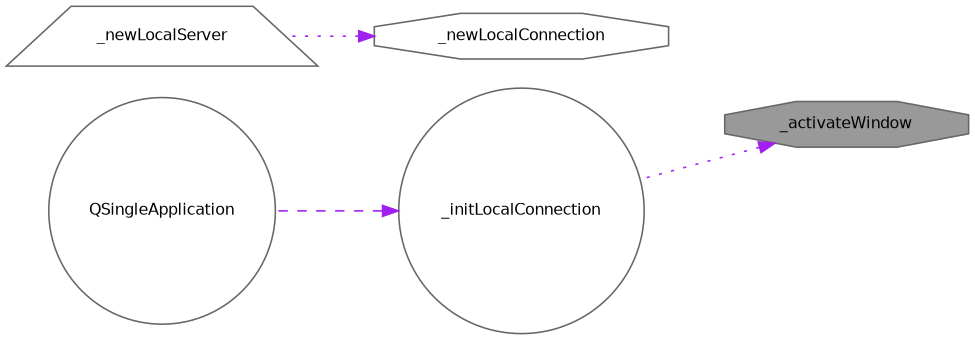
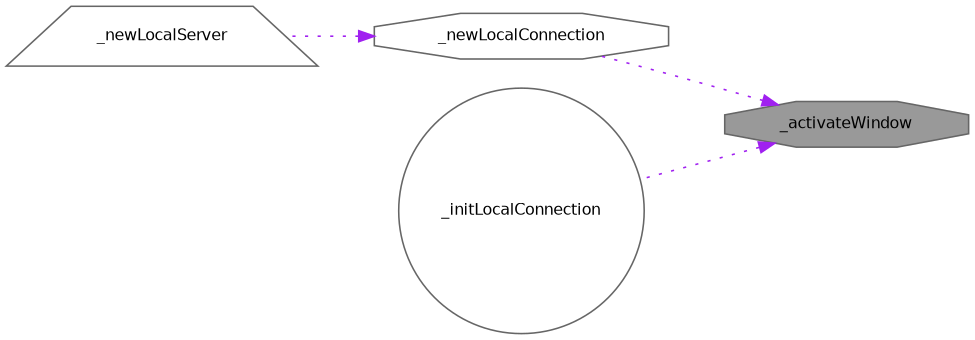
none -> (682, 78)
(162, 211) -> none
